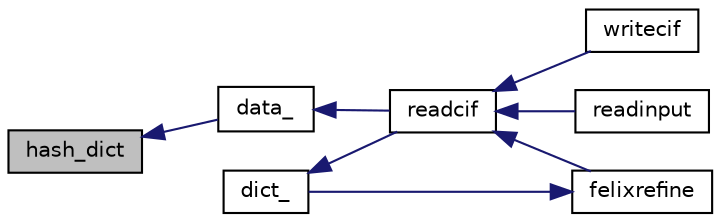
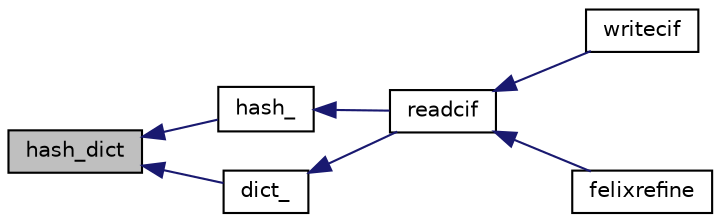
(266, 109) -> (266, 109)
(642, 111) -> none
(429, 192) -> (194, 177)
